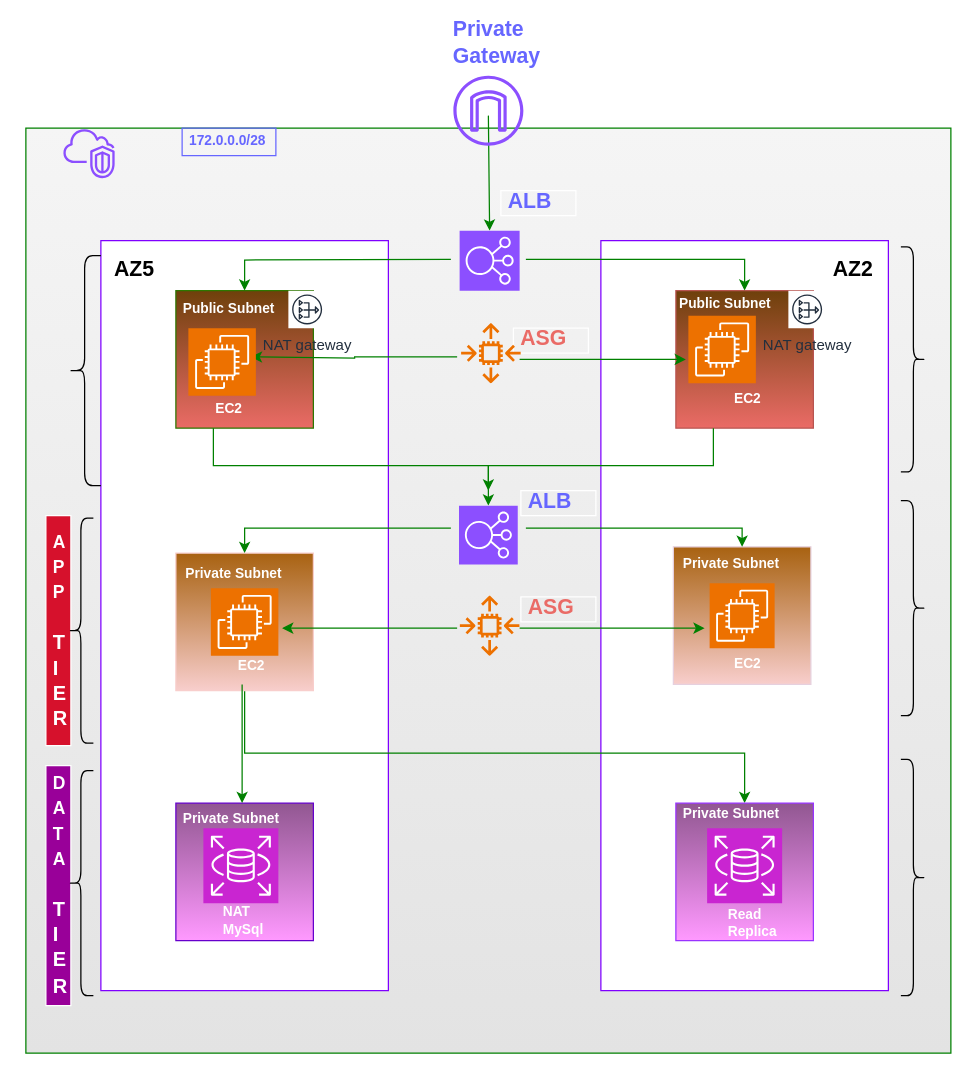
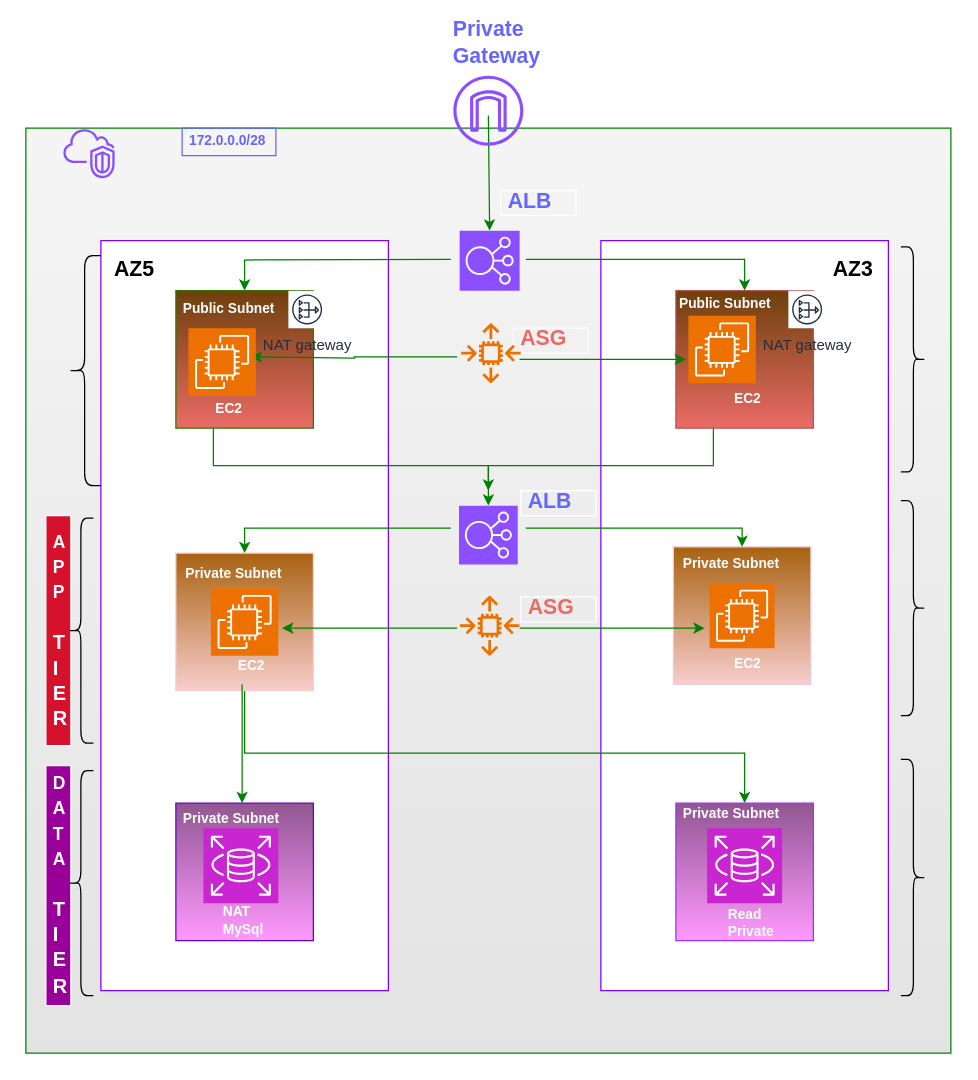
(851, 271) -> (851, 271)
(748, 923) -> (748, 923)
